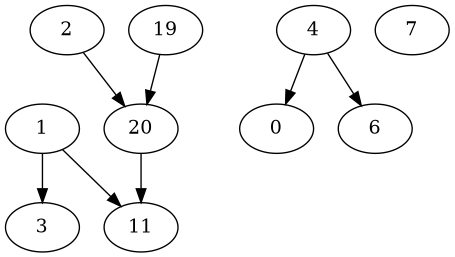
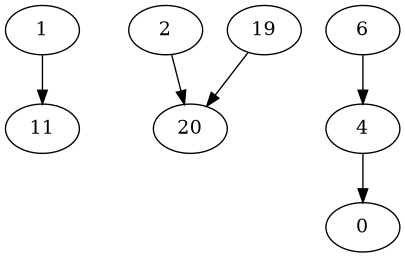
(412, 30) -> none
(341, 74) -> (363, 73)
(141, 171) -> none
(42, 227) -> none
